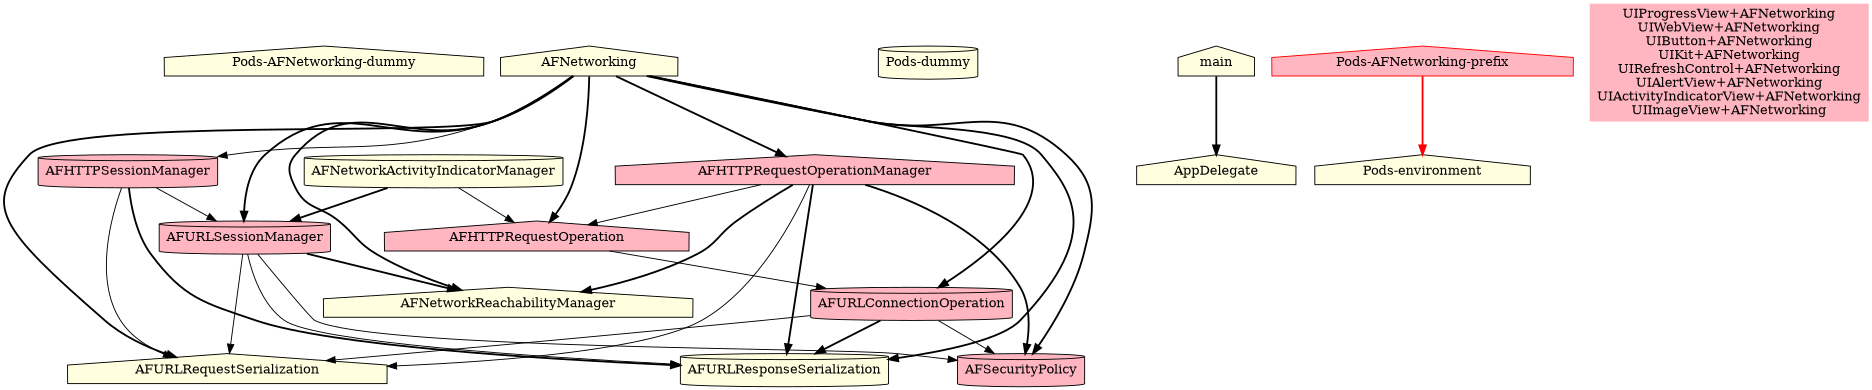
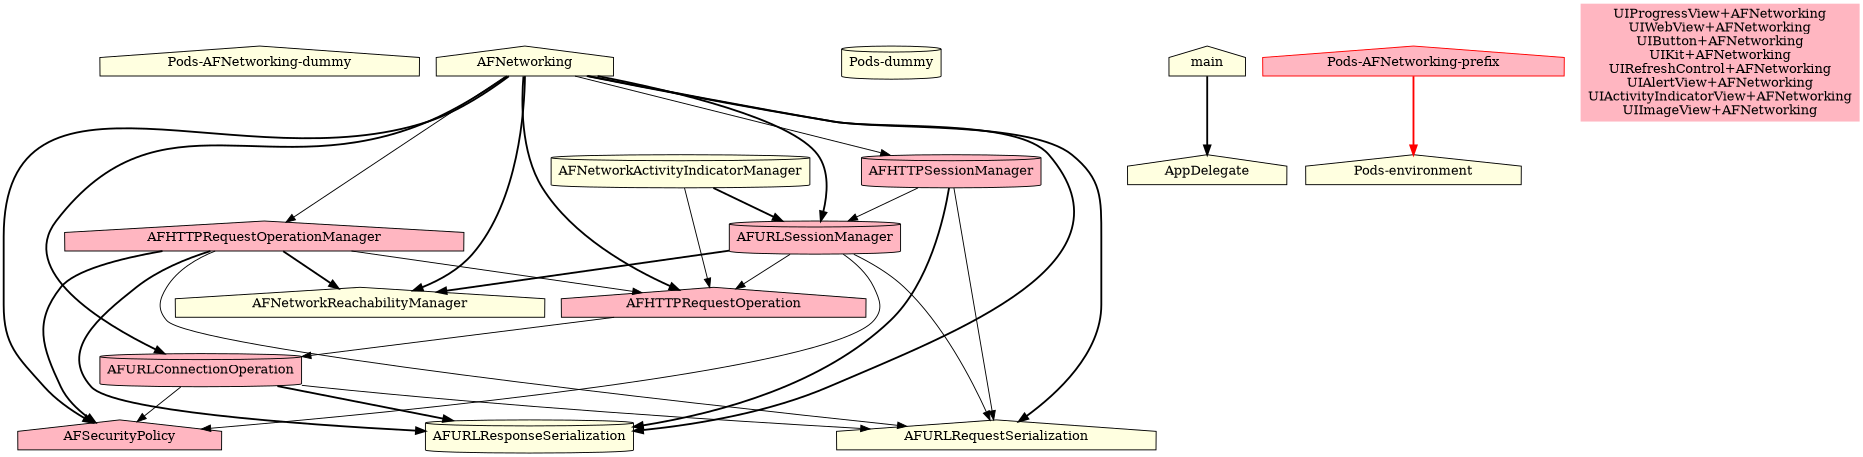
(696, 114) -> (400, 147)
(438, 348) -> (767, 269)
(1021, 370) -> (120, 436)
